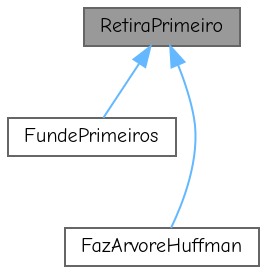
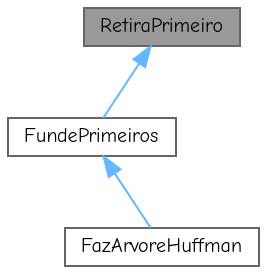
(195, 147) -> (133, 201)
